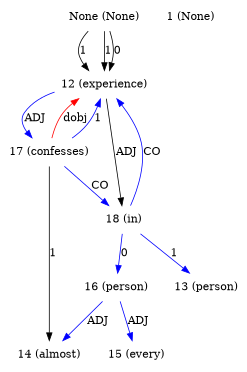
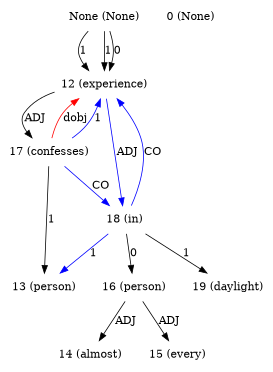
(191, 17) -> (191, 17)
(30, 107) -> (30, 107)
(114, 148) -> (114, 148)
(49, 250) -> (47, 216)
(120, 250) -> (129, 250)
none -> (228, 287)
(125, 317) -> (154, 318)
(86, 318) -> (114, 318)
